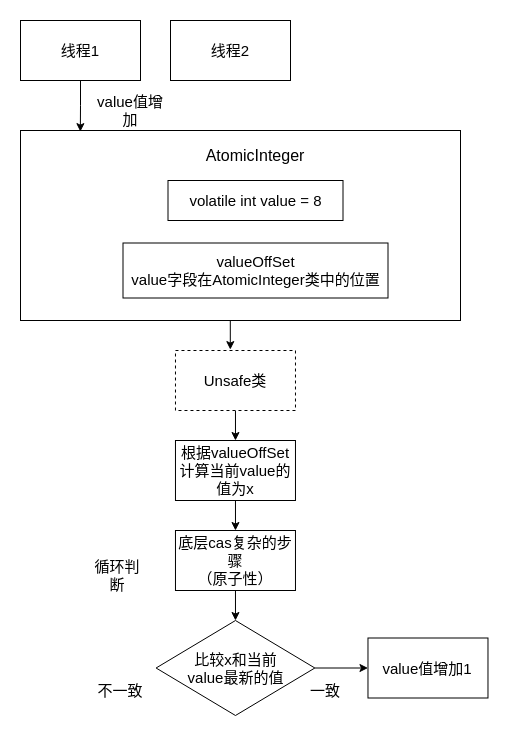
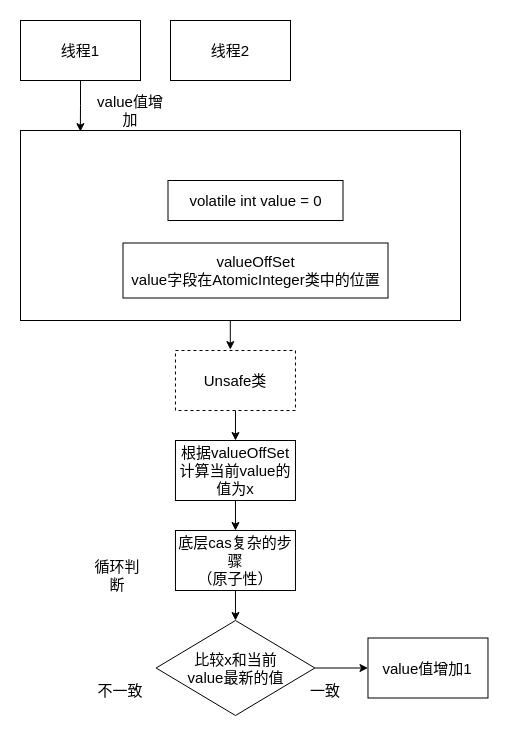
(256, 156) -> none
(256, 201) -> (256, 201)
